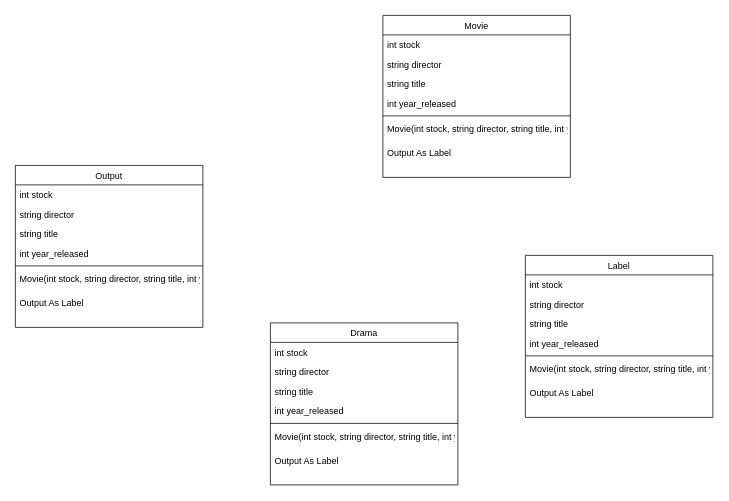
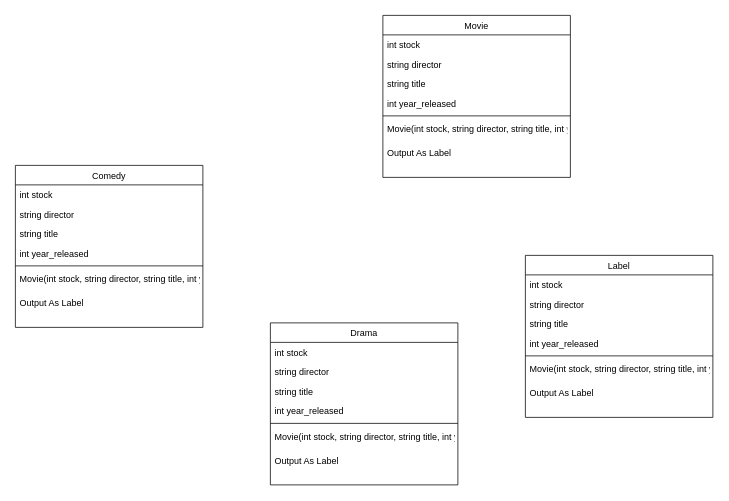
(109, 176) -> (109, 176)
